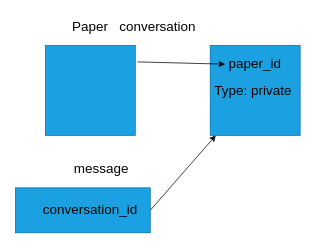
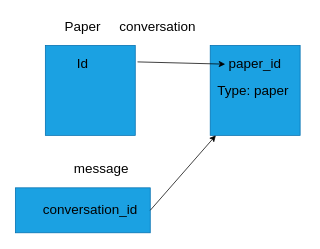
(90, 27) -> (83, 27)
none -> (83, 64)
(255, 90) -> (255, 90)
